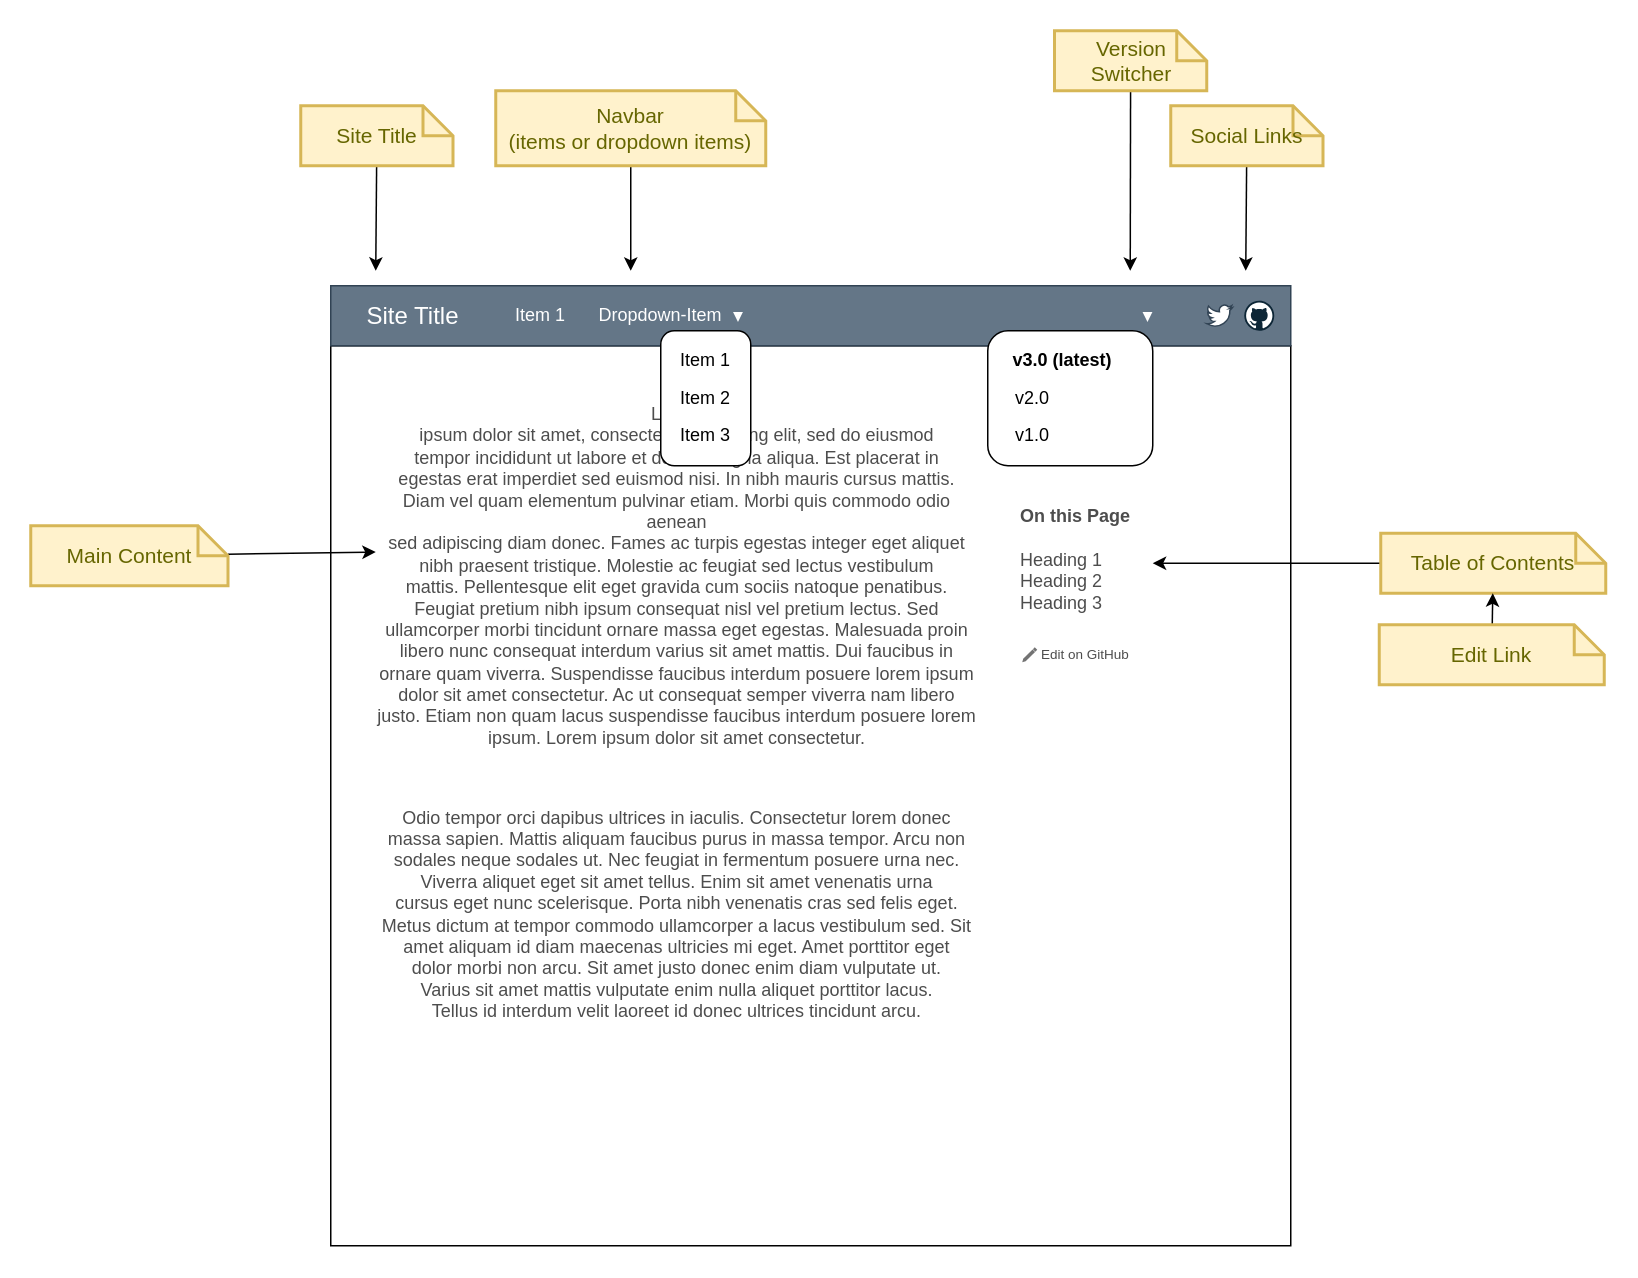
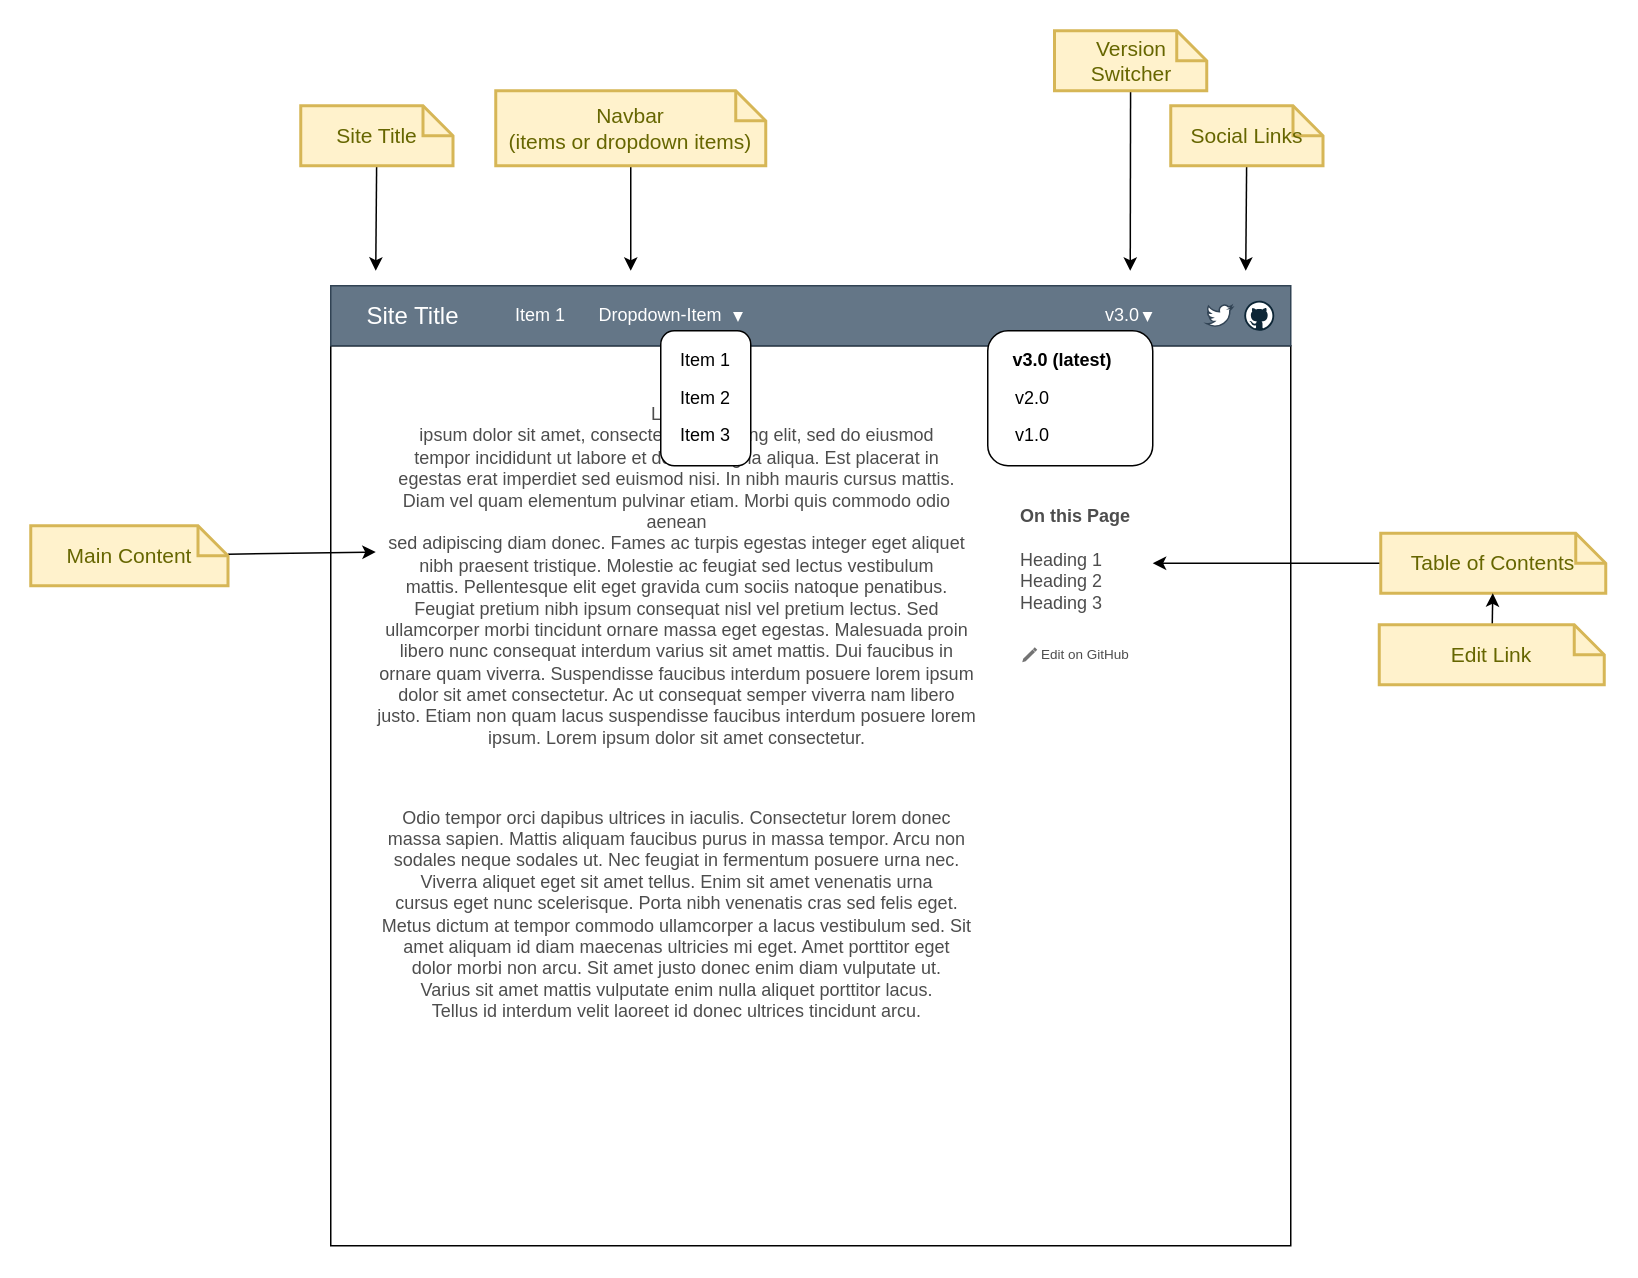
none -> (1123, 316)
